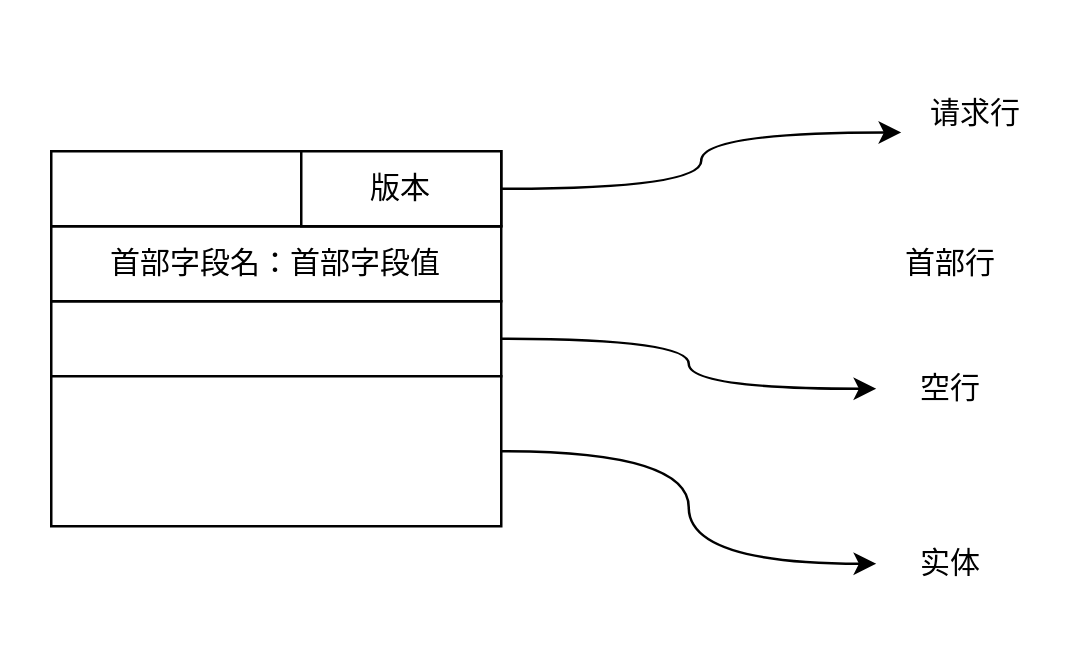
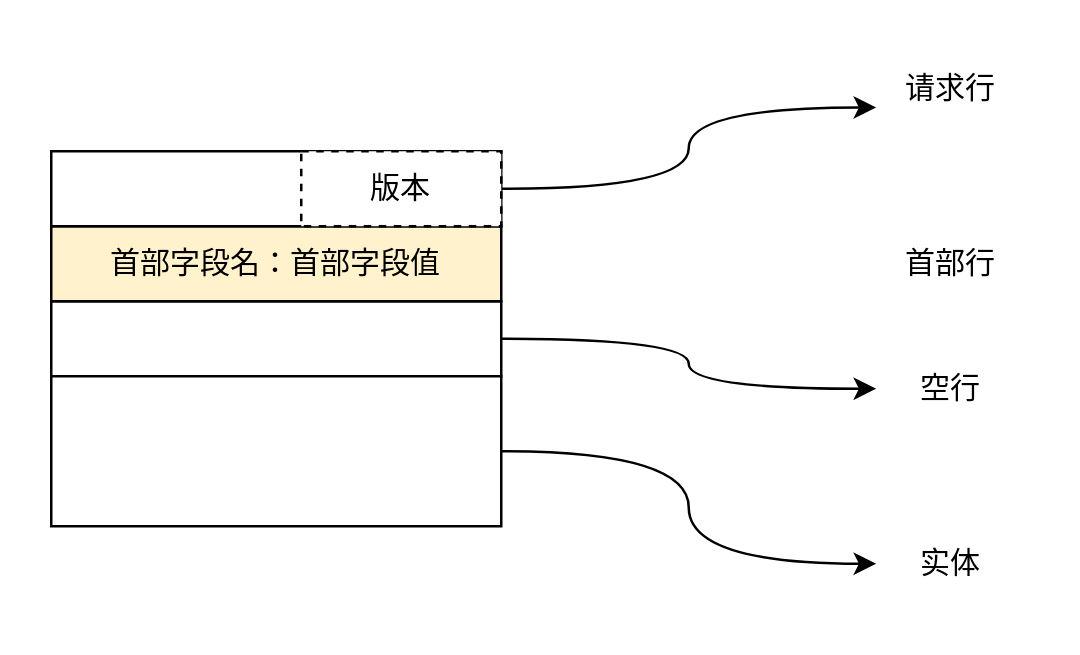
(976, 114) -> (951, 89)
(401, 189) -> (401, 189)
(276, 264) -> (276, 264)
